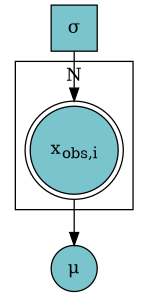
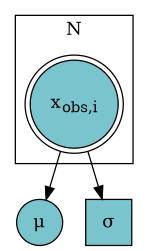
(74, 70) -> (94, 172)
